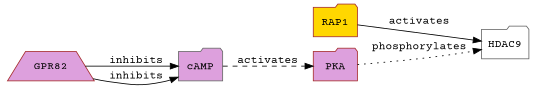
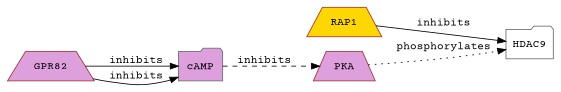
(419, 21) -> (444, 22)
(335, 22) -> (344, 22)
(268, 60) -> (265, 60)
(335, 66) -> (344, 66)
